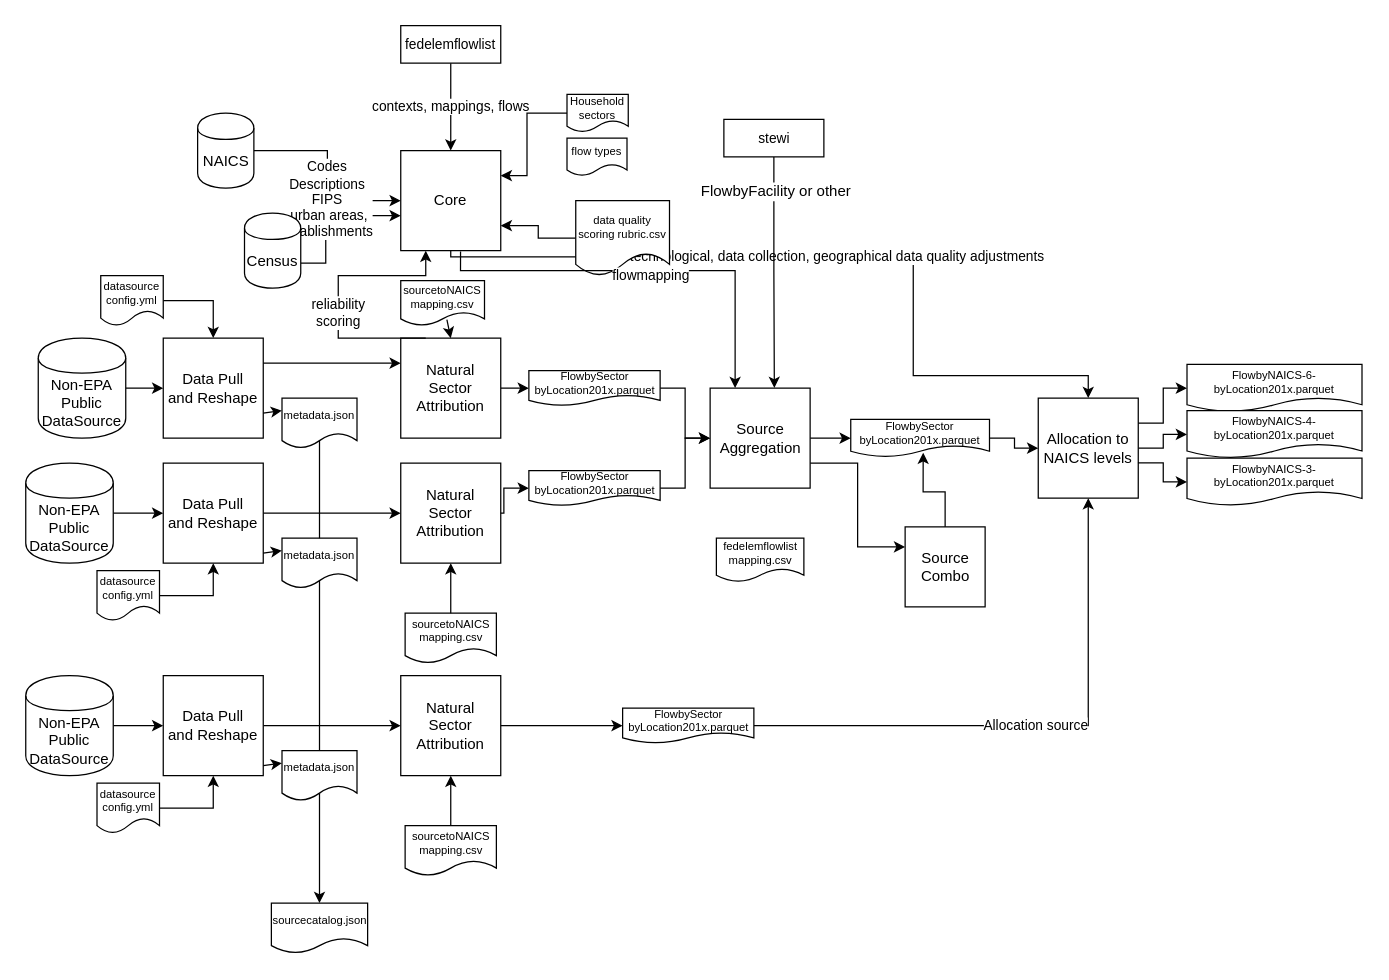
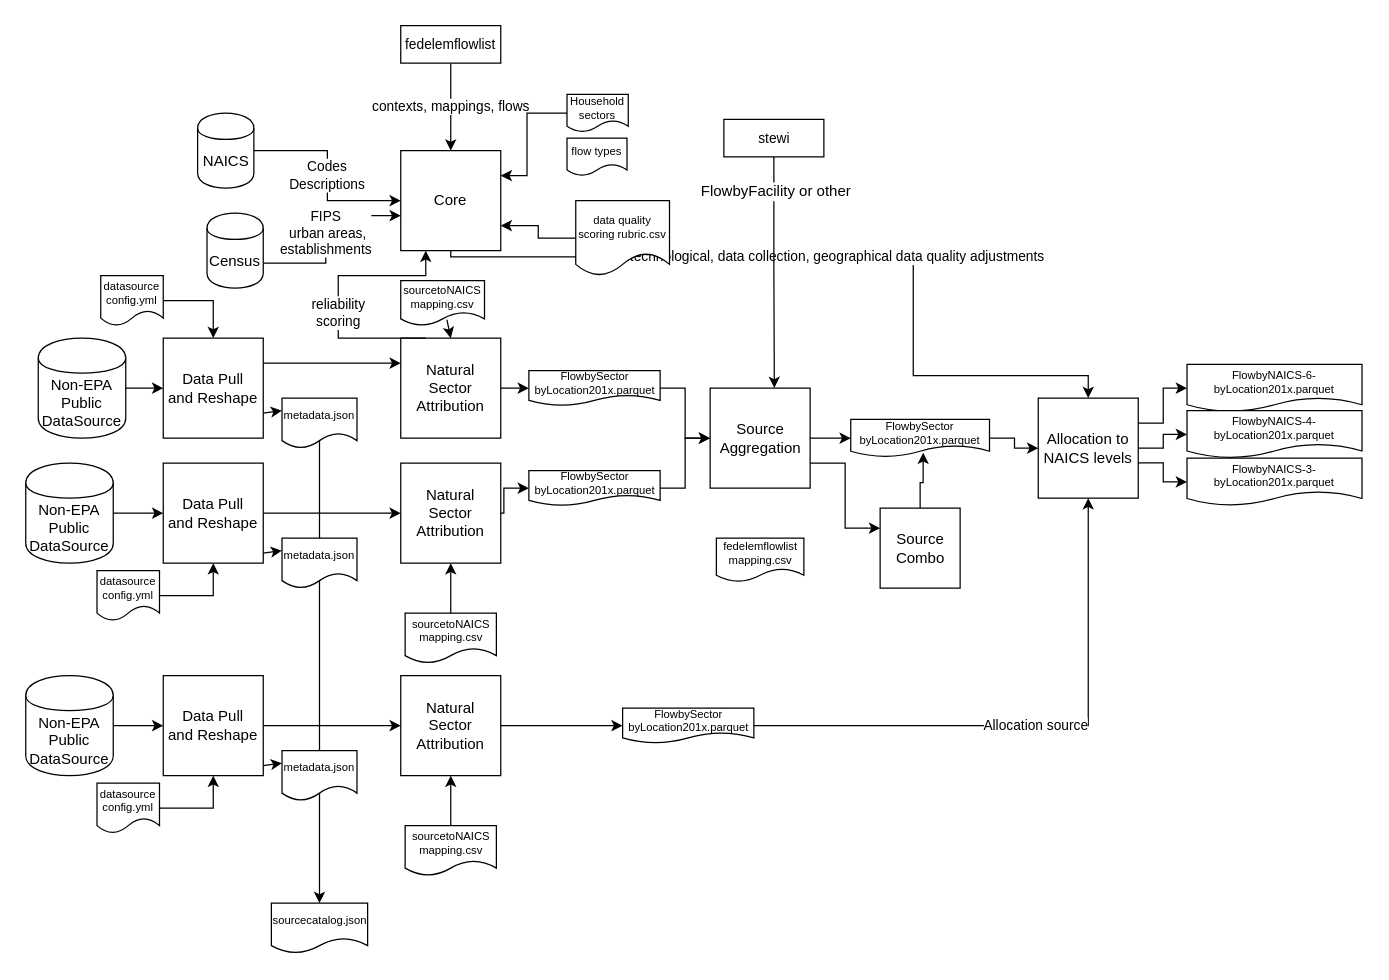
(273, 251) -> (235, 251)
(643, 271) -> none
(945, 567) -> (920, 548)
